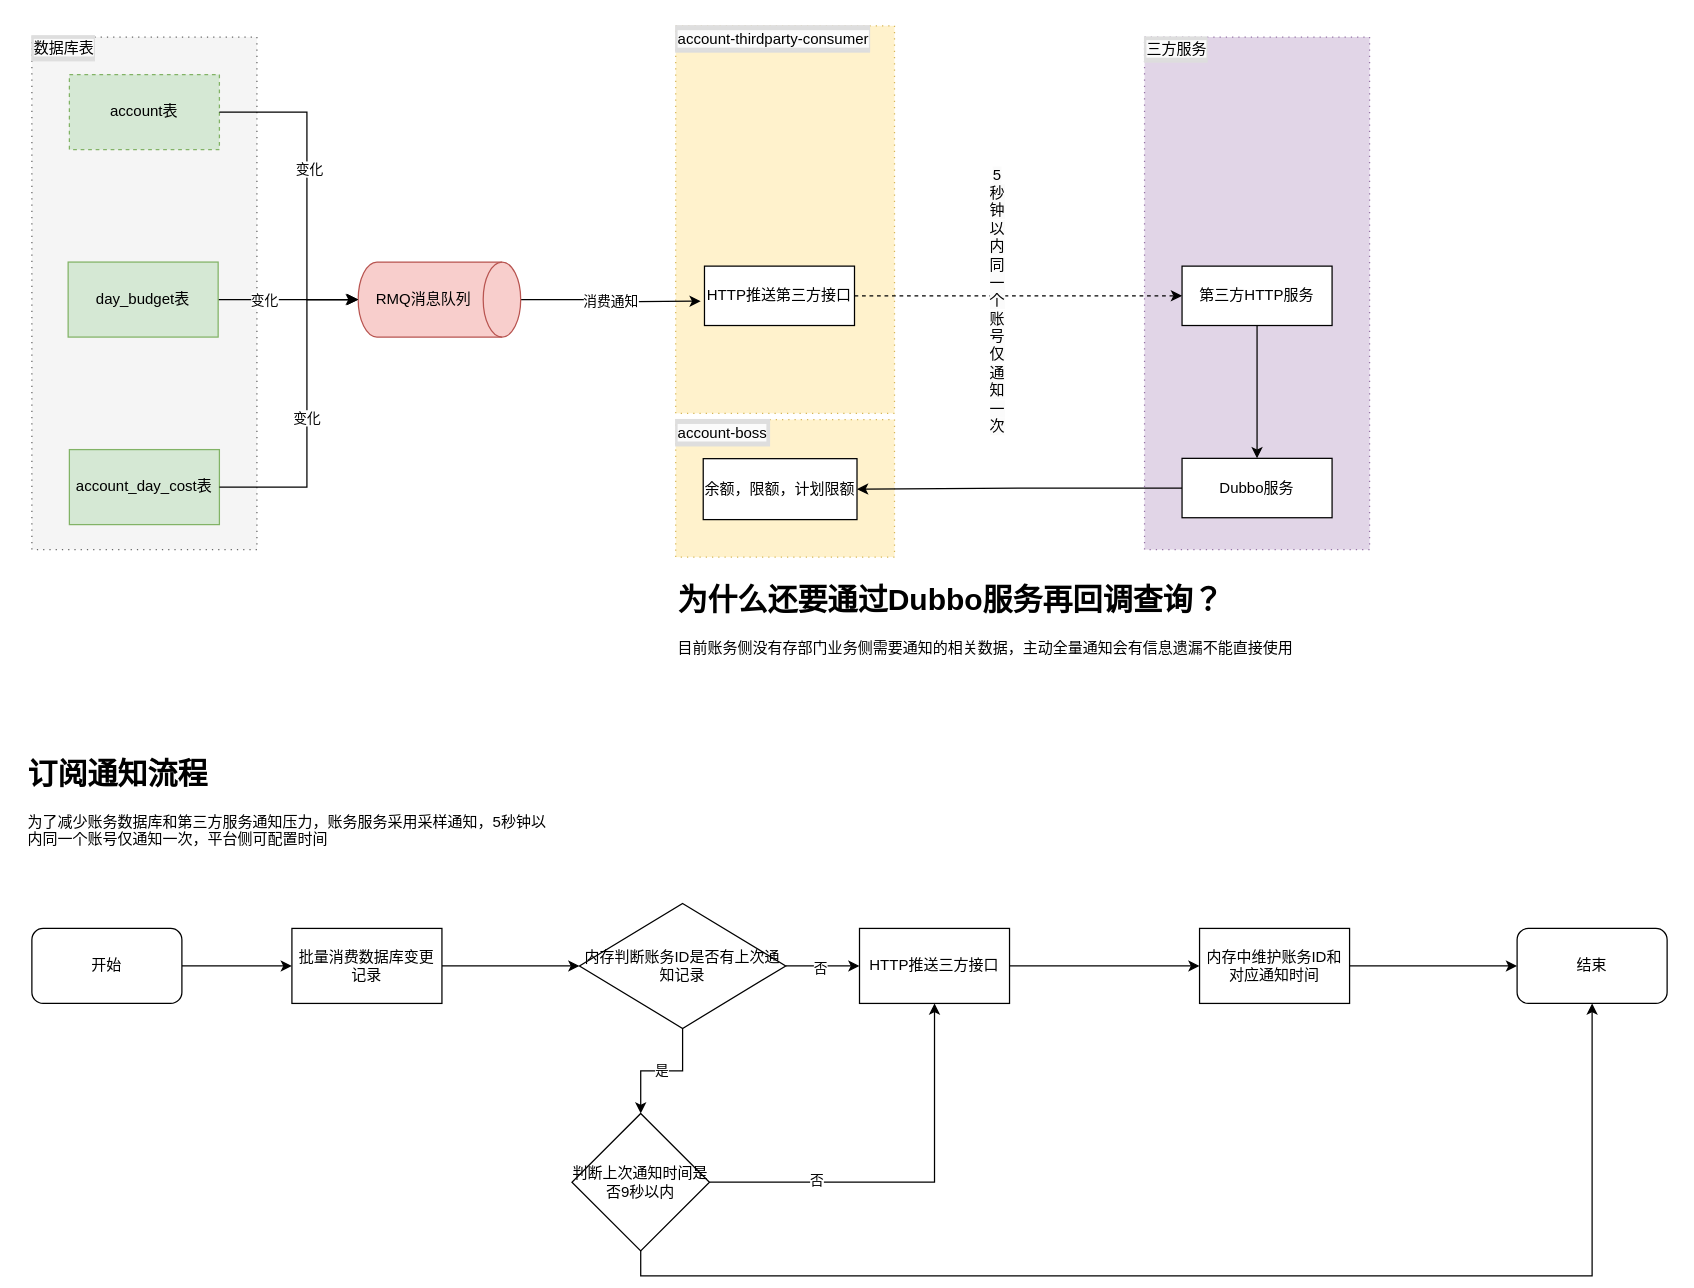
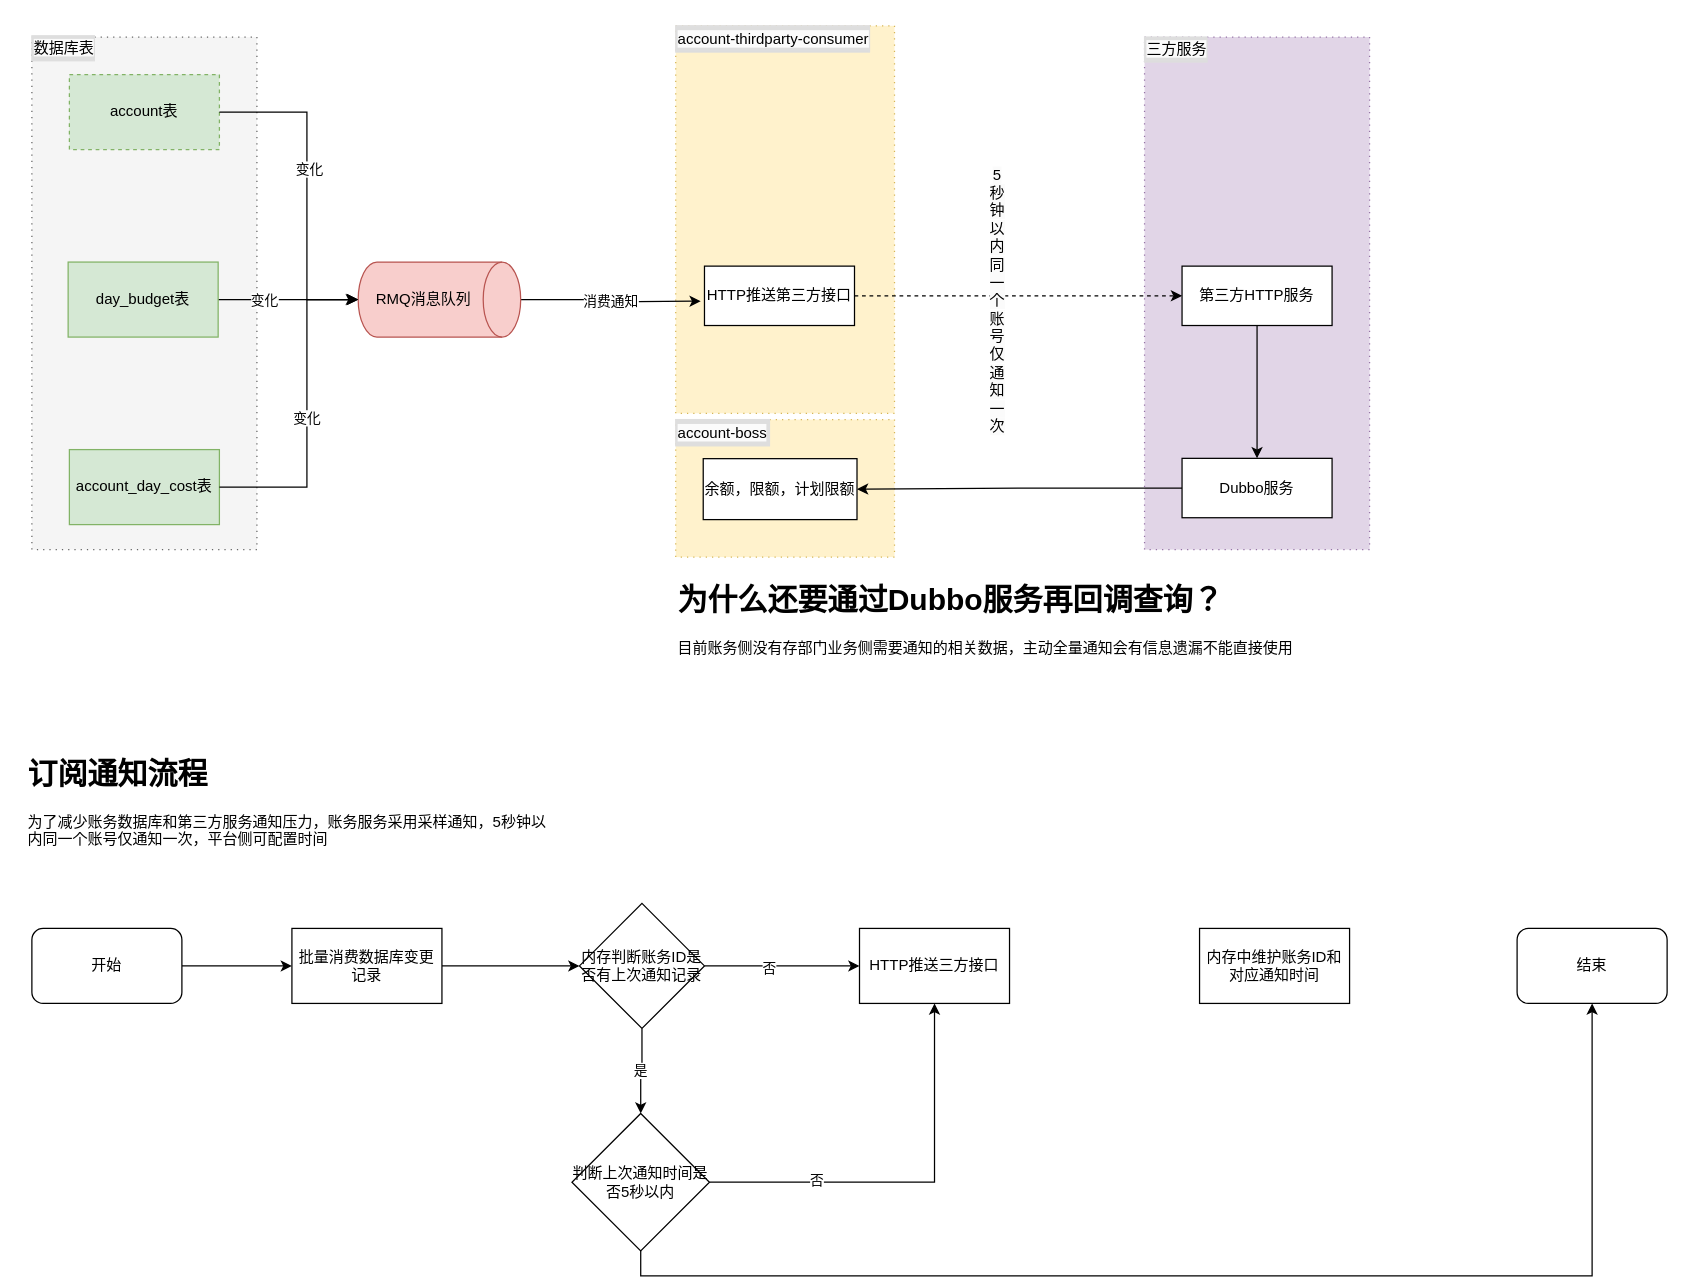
(683, 966) -> (642, 966)
(1100, 966) -> none
(1429, 966) -> none
(641, 1182) -> (641, 1182)
